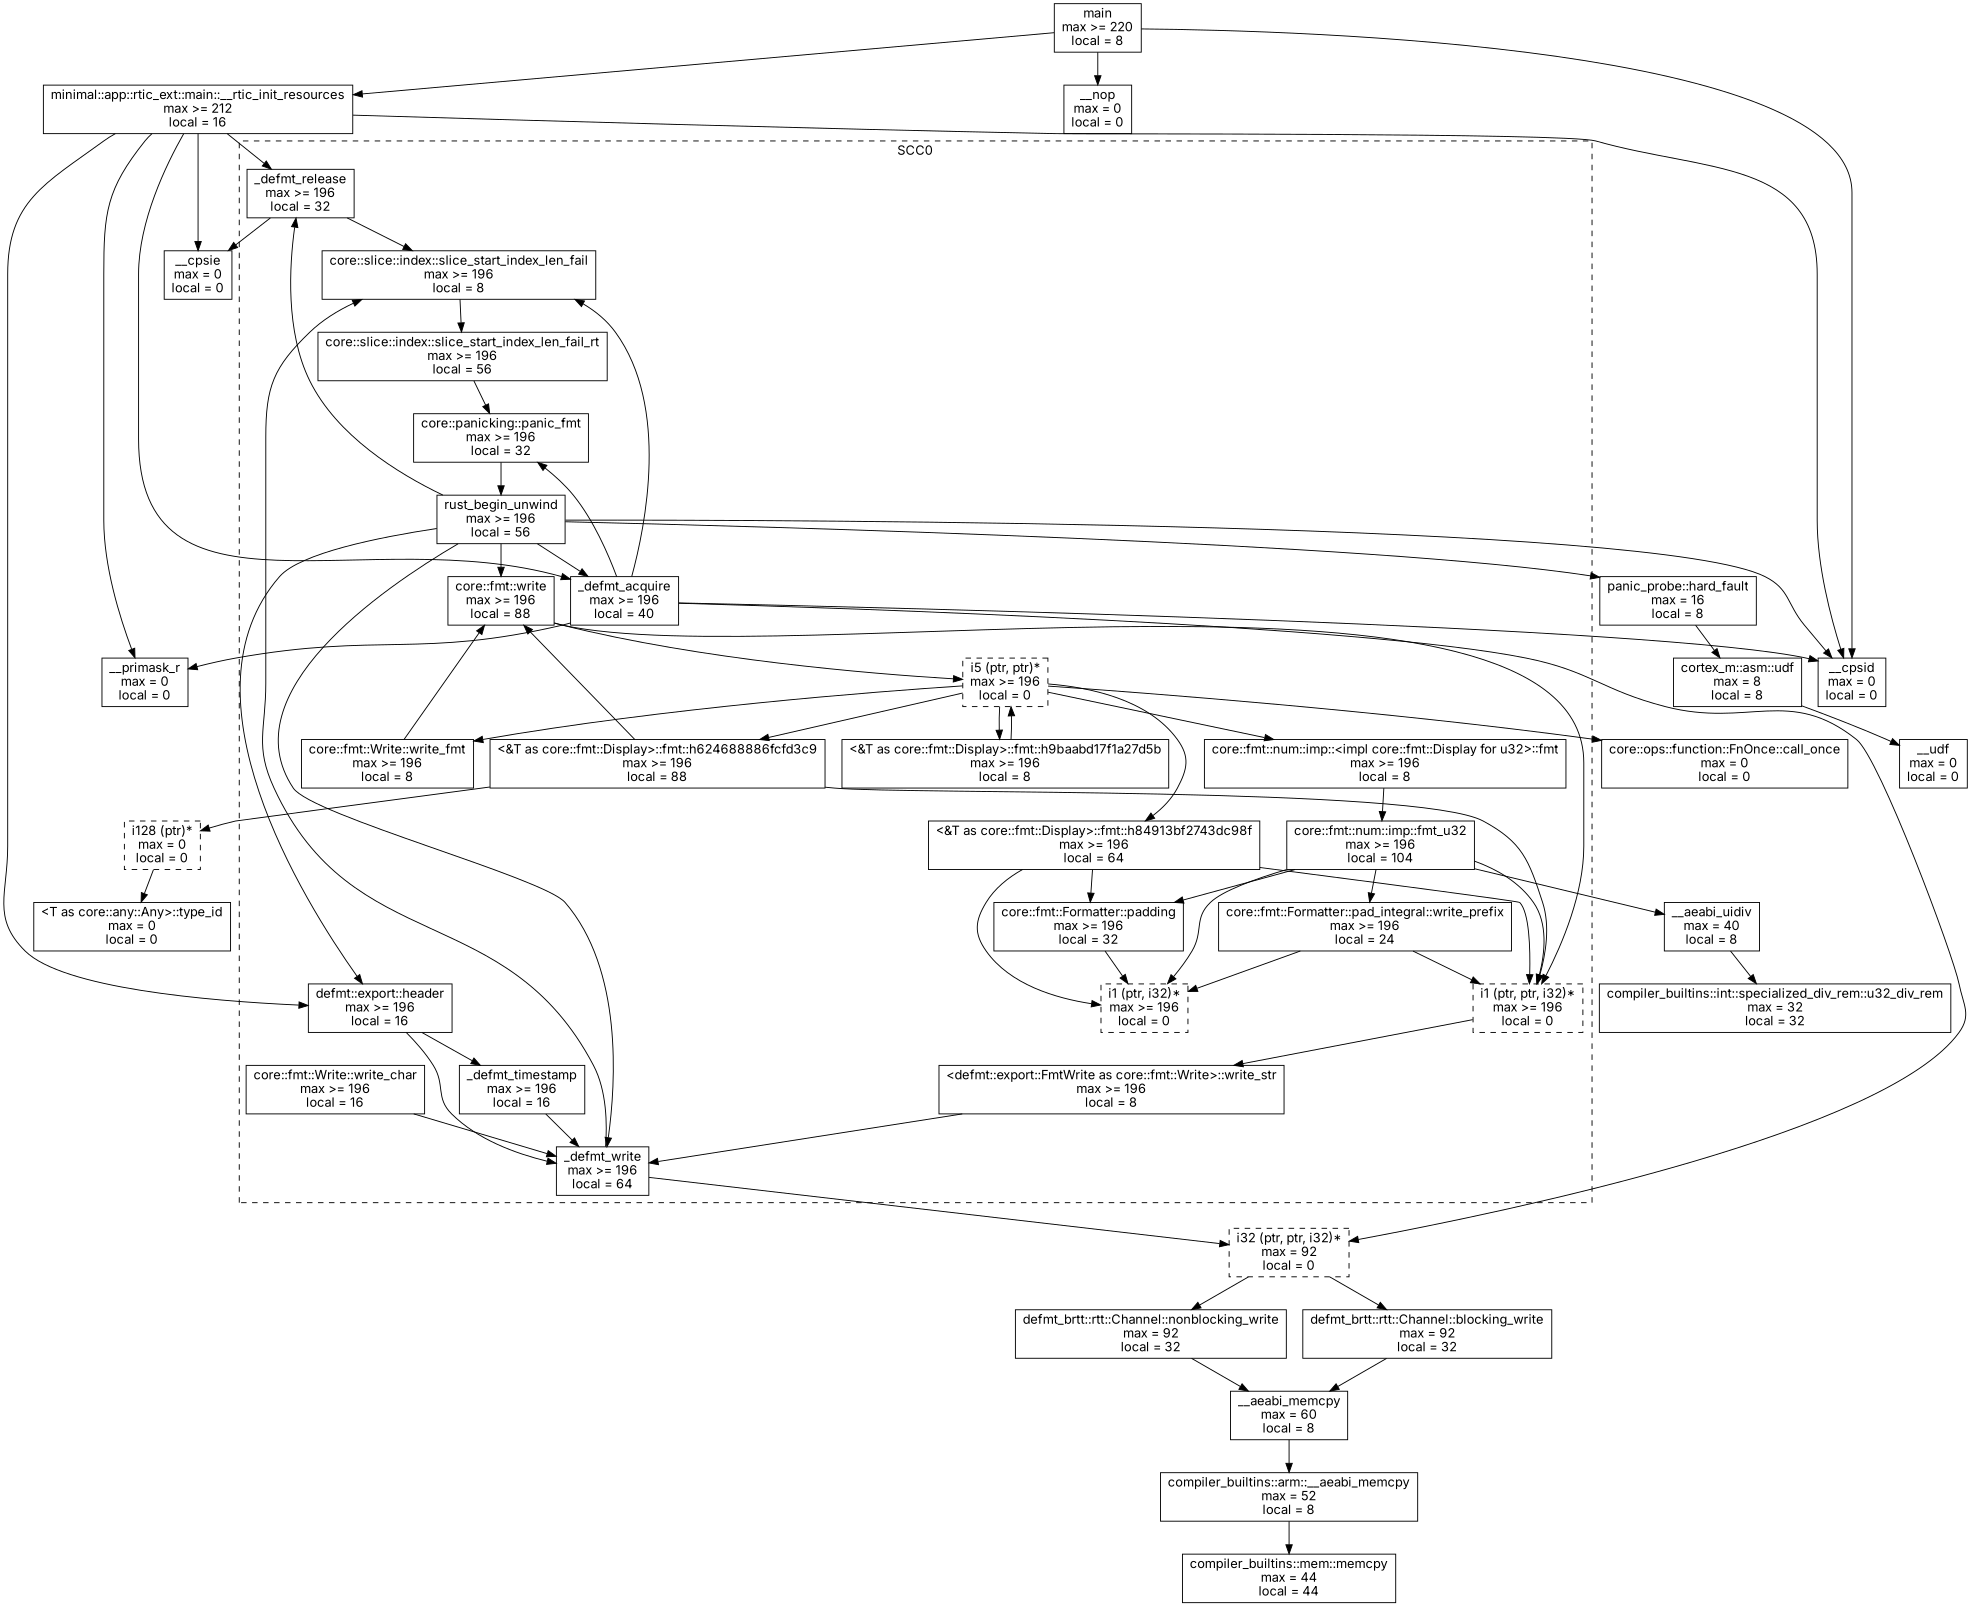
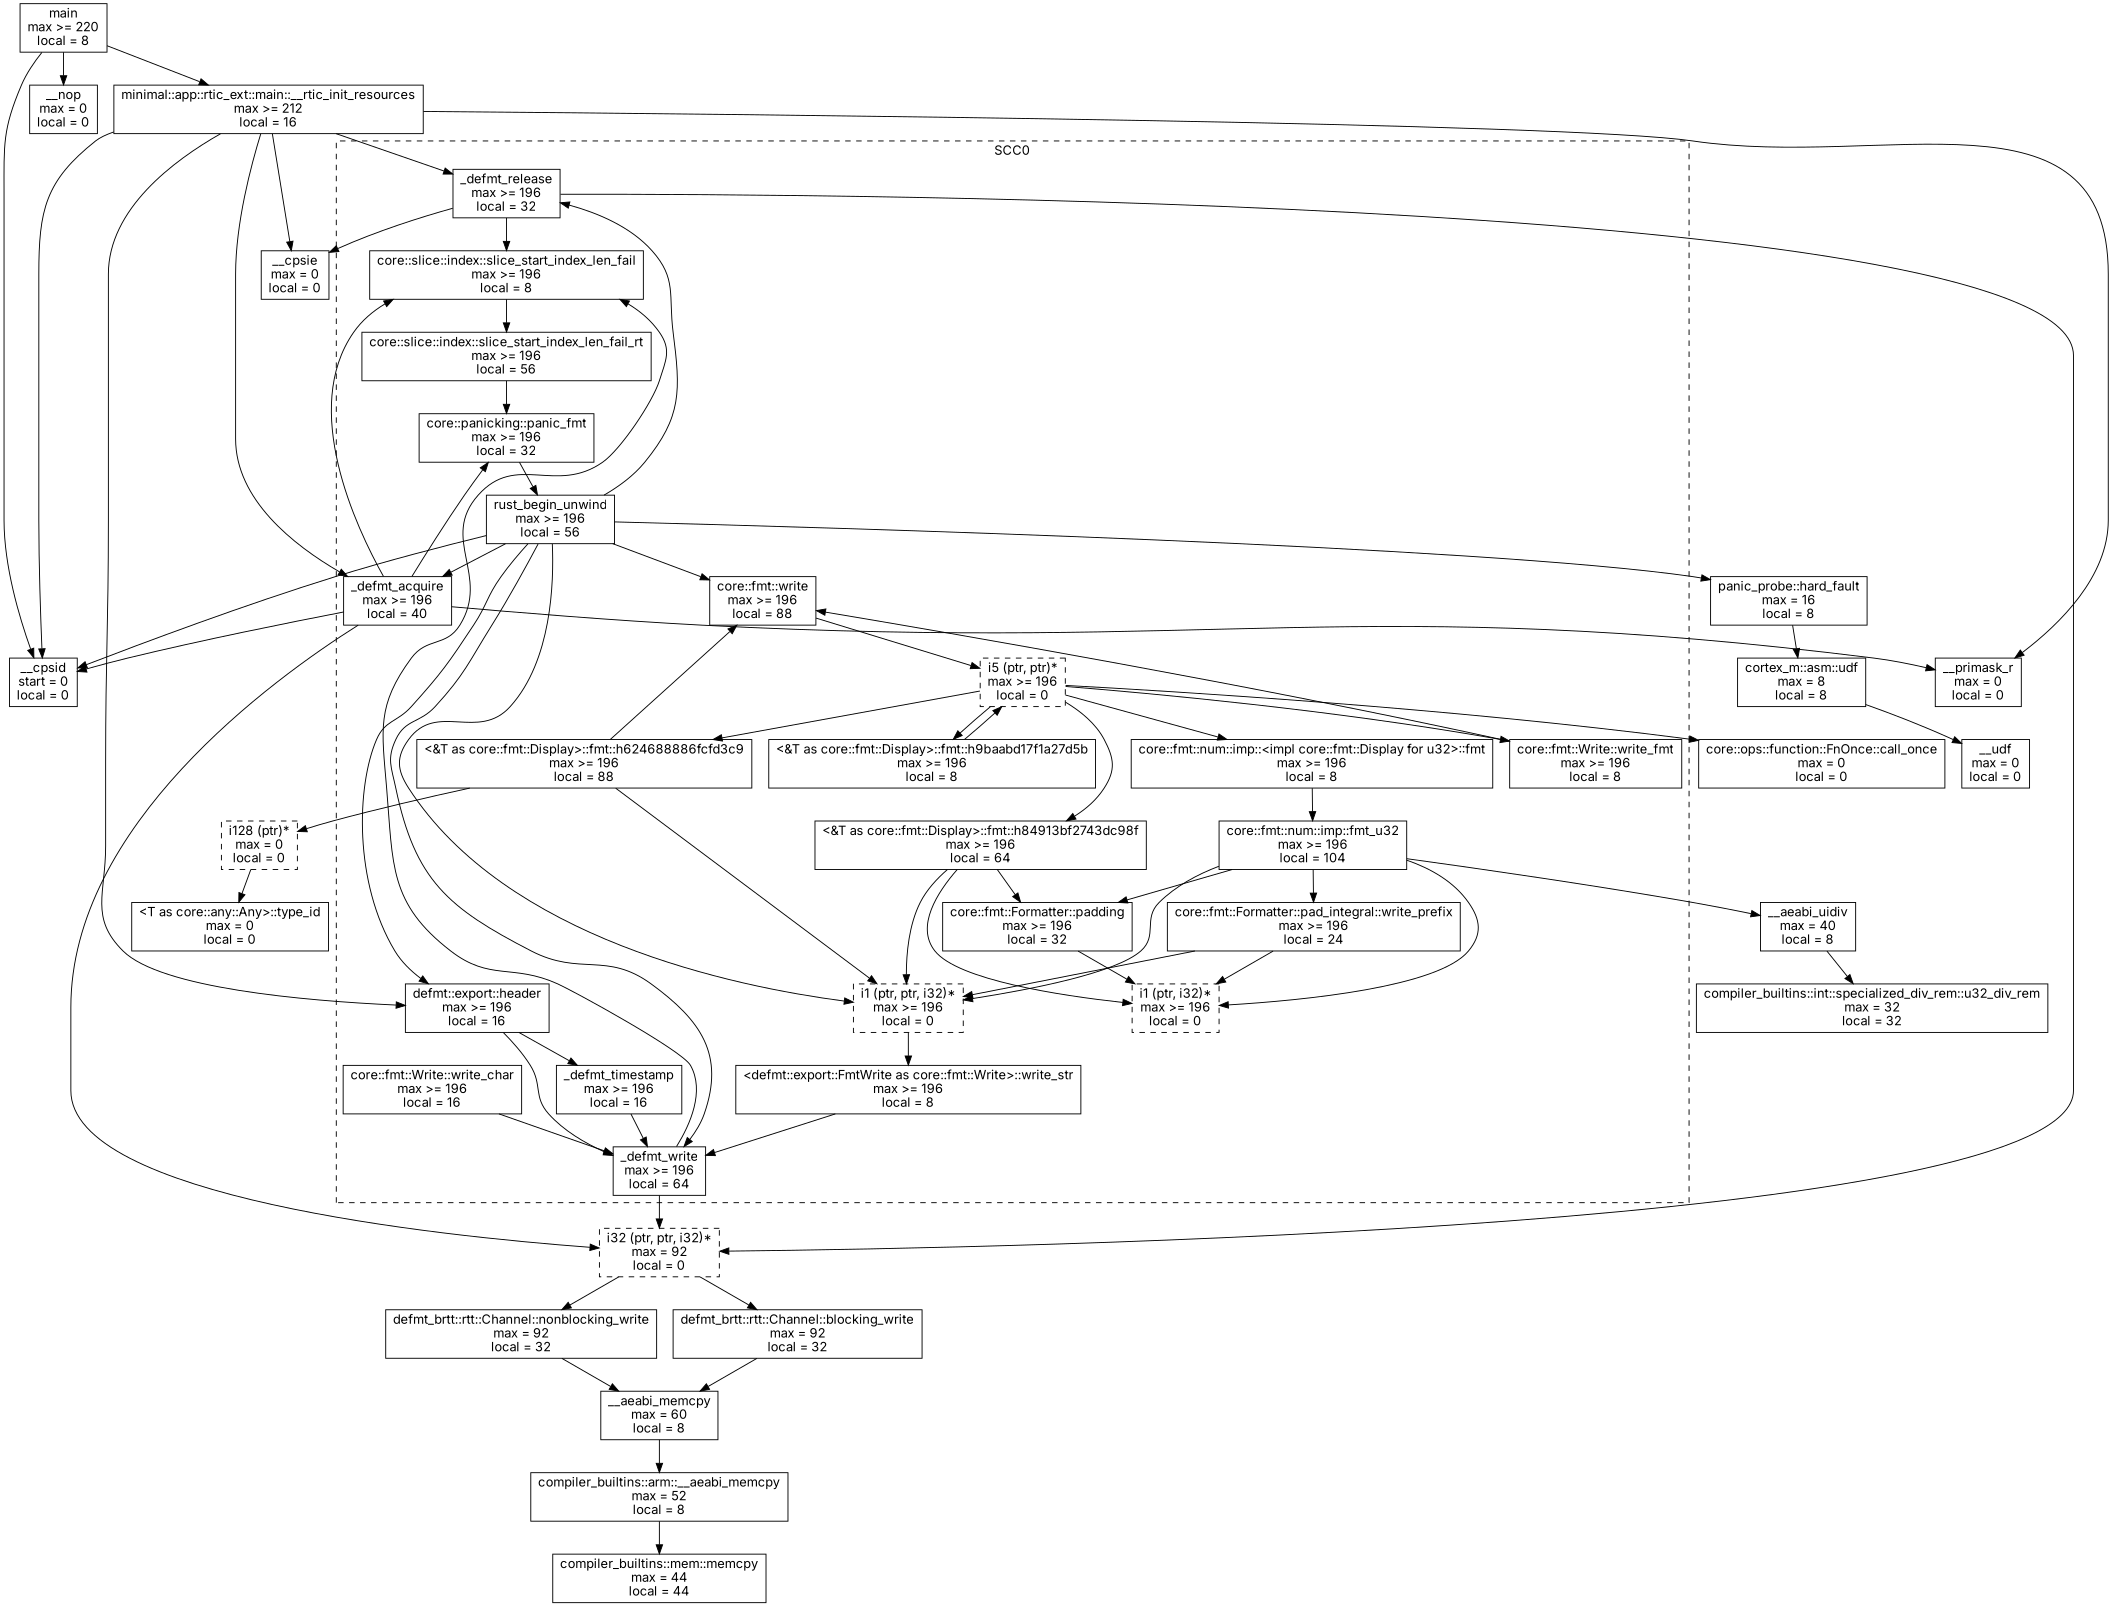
(1107, 627) -> (462, 849)
none -> (2073, 638)
(1852, 682) -> (43, 682)
